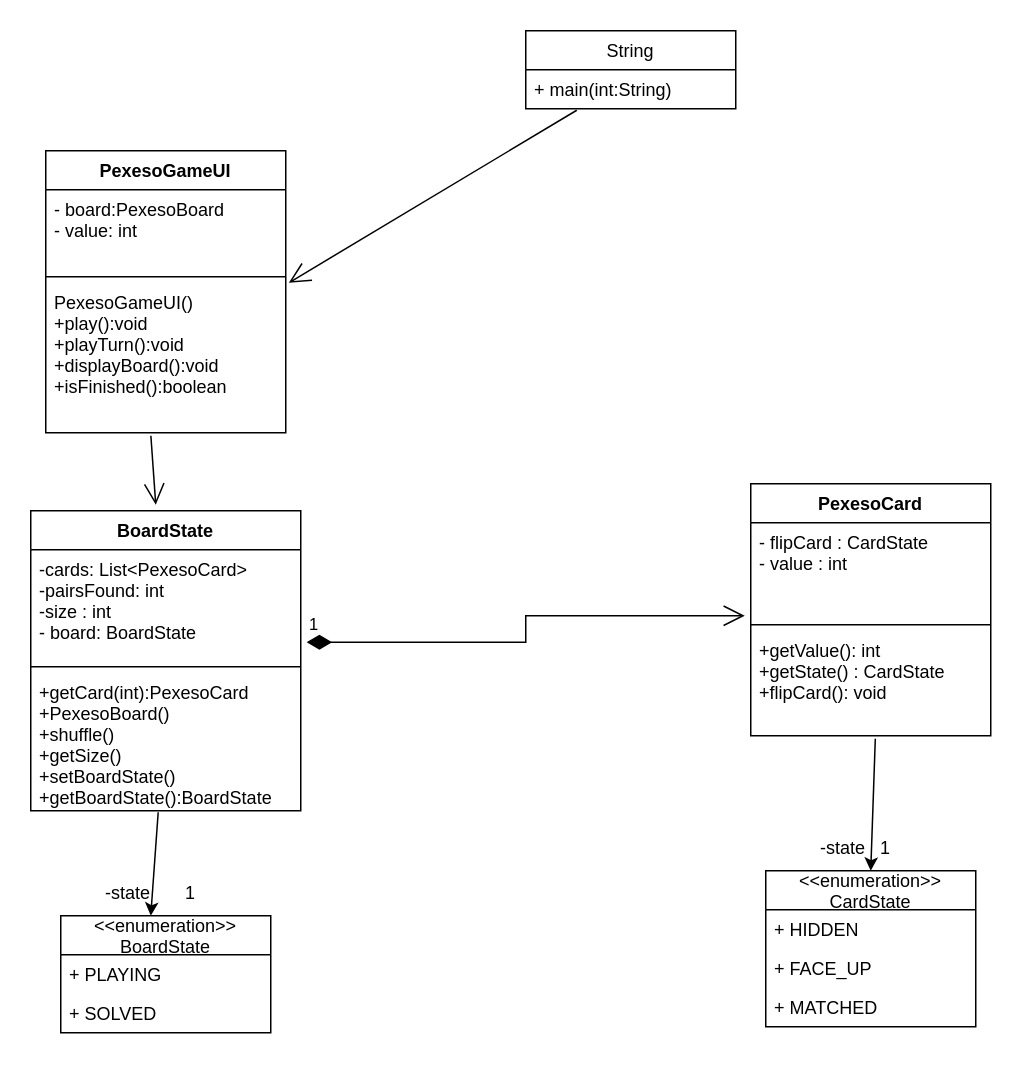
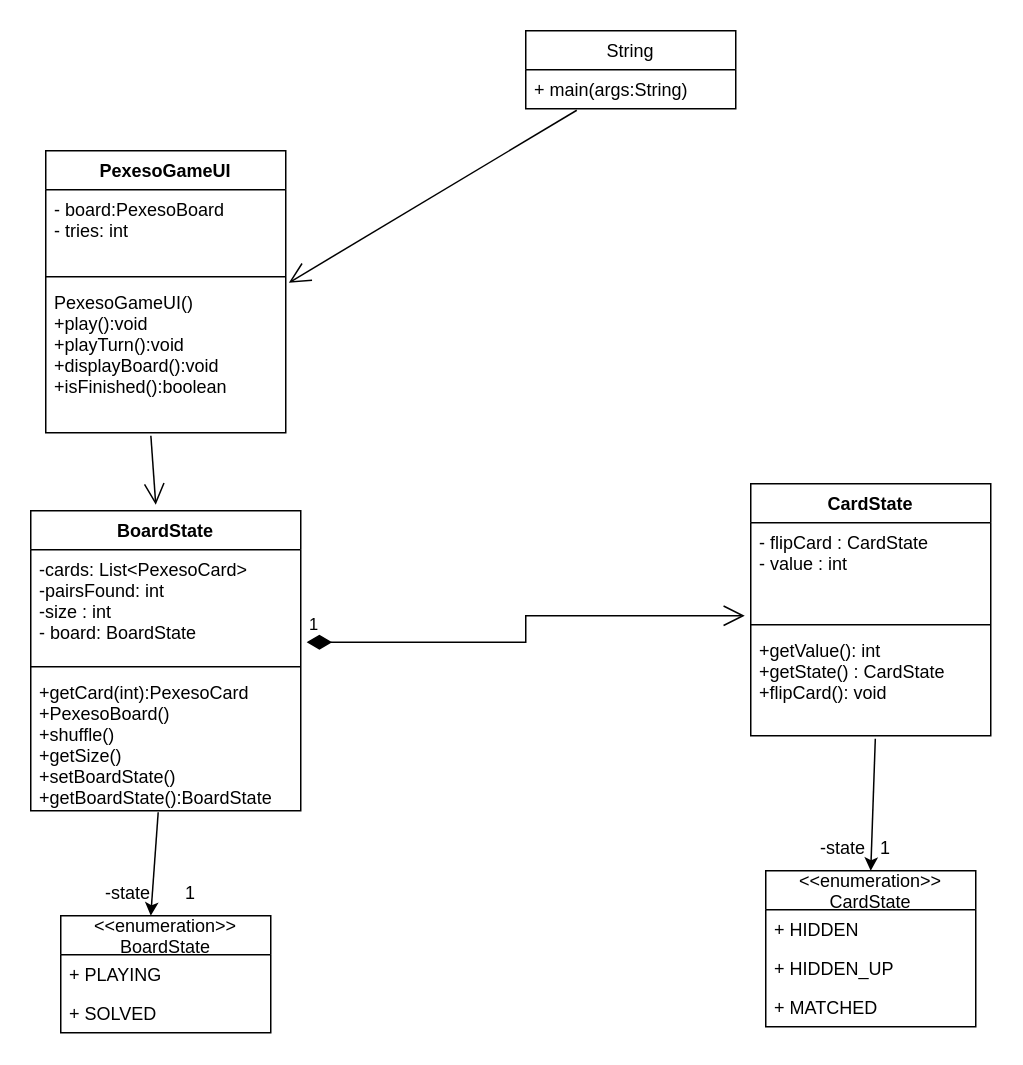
(613, 90) -> (620, 90)
(145, 210) -> (145, 210)
(870, 504) -> (870, 504)
(817, 969) -> (827, 969)
